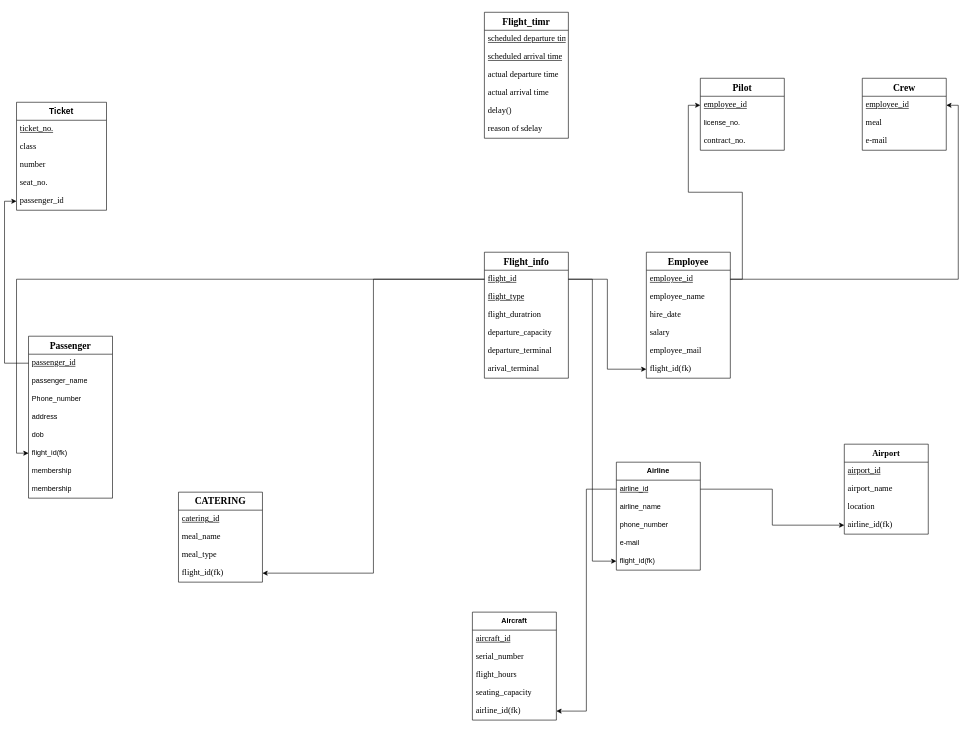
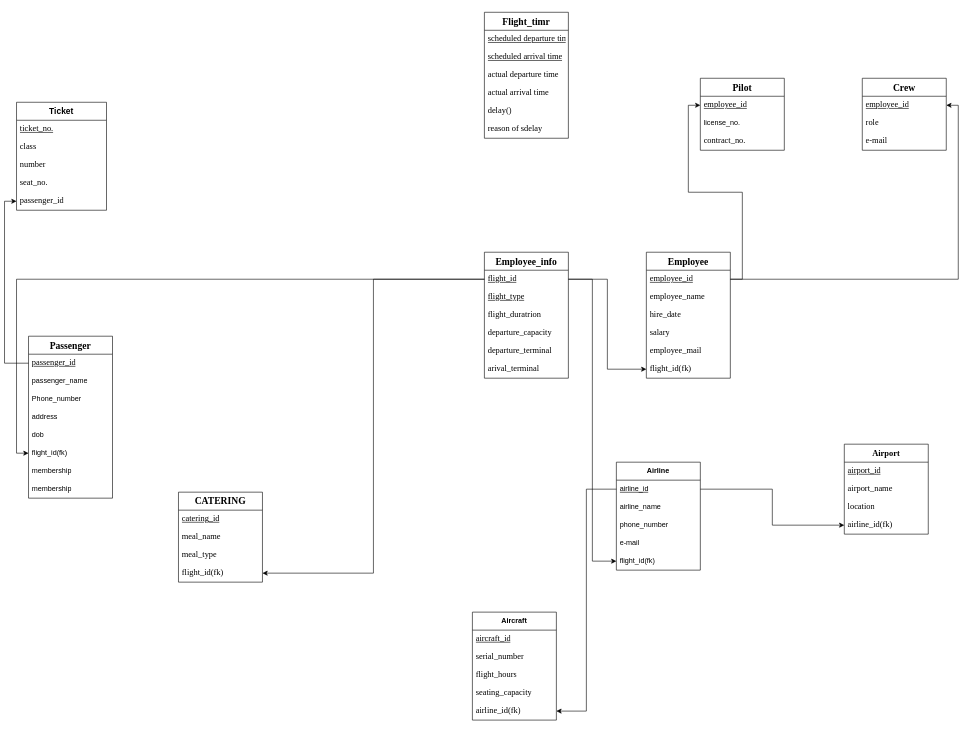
(873, 123) -> (873, 123)
(527, 261) -> (527, 261)
